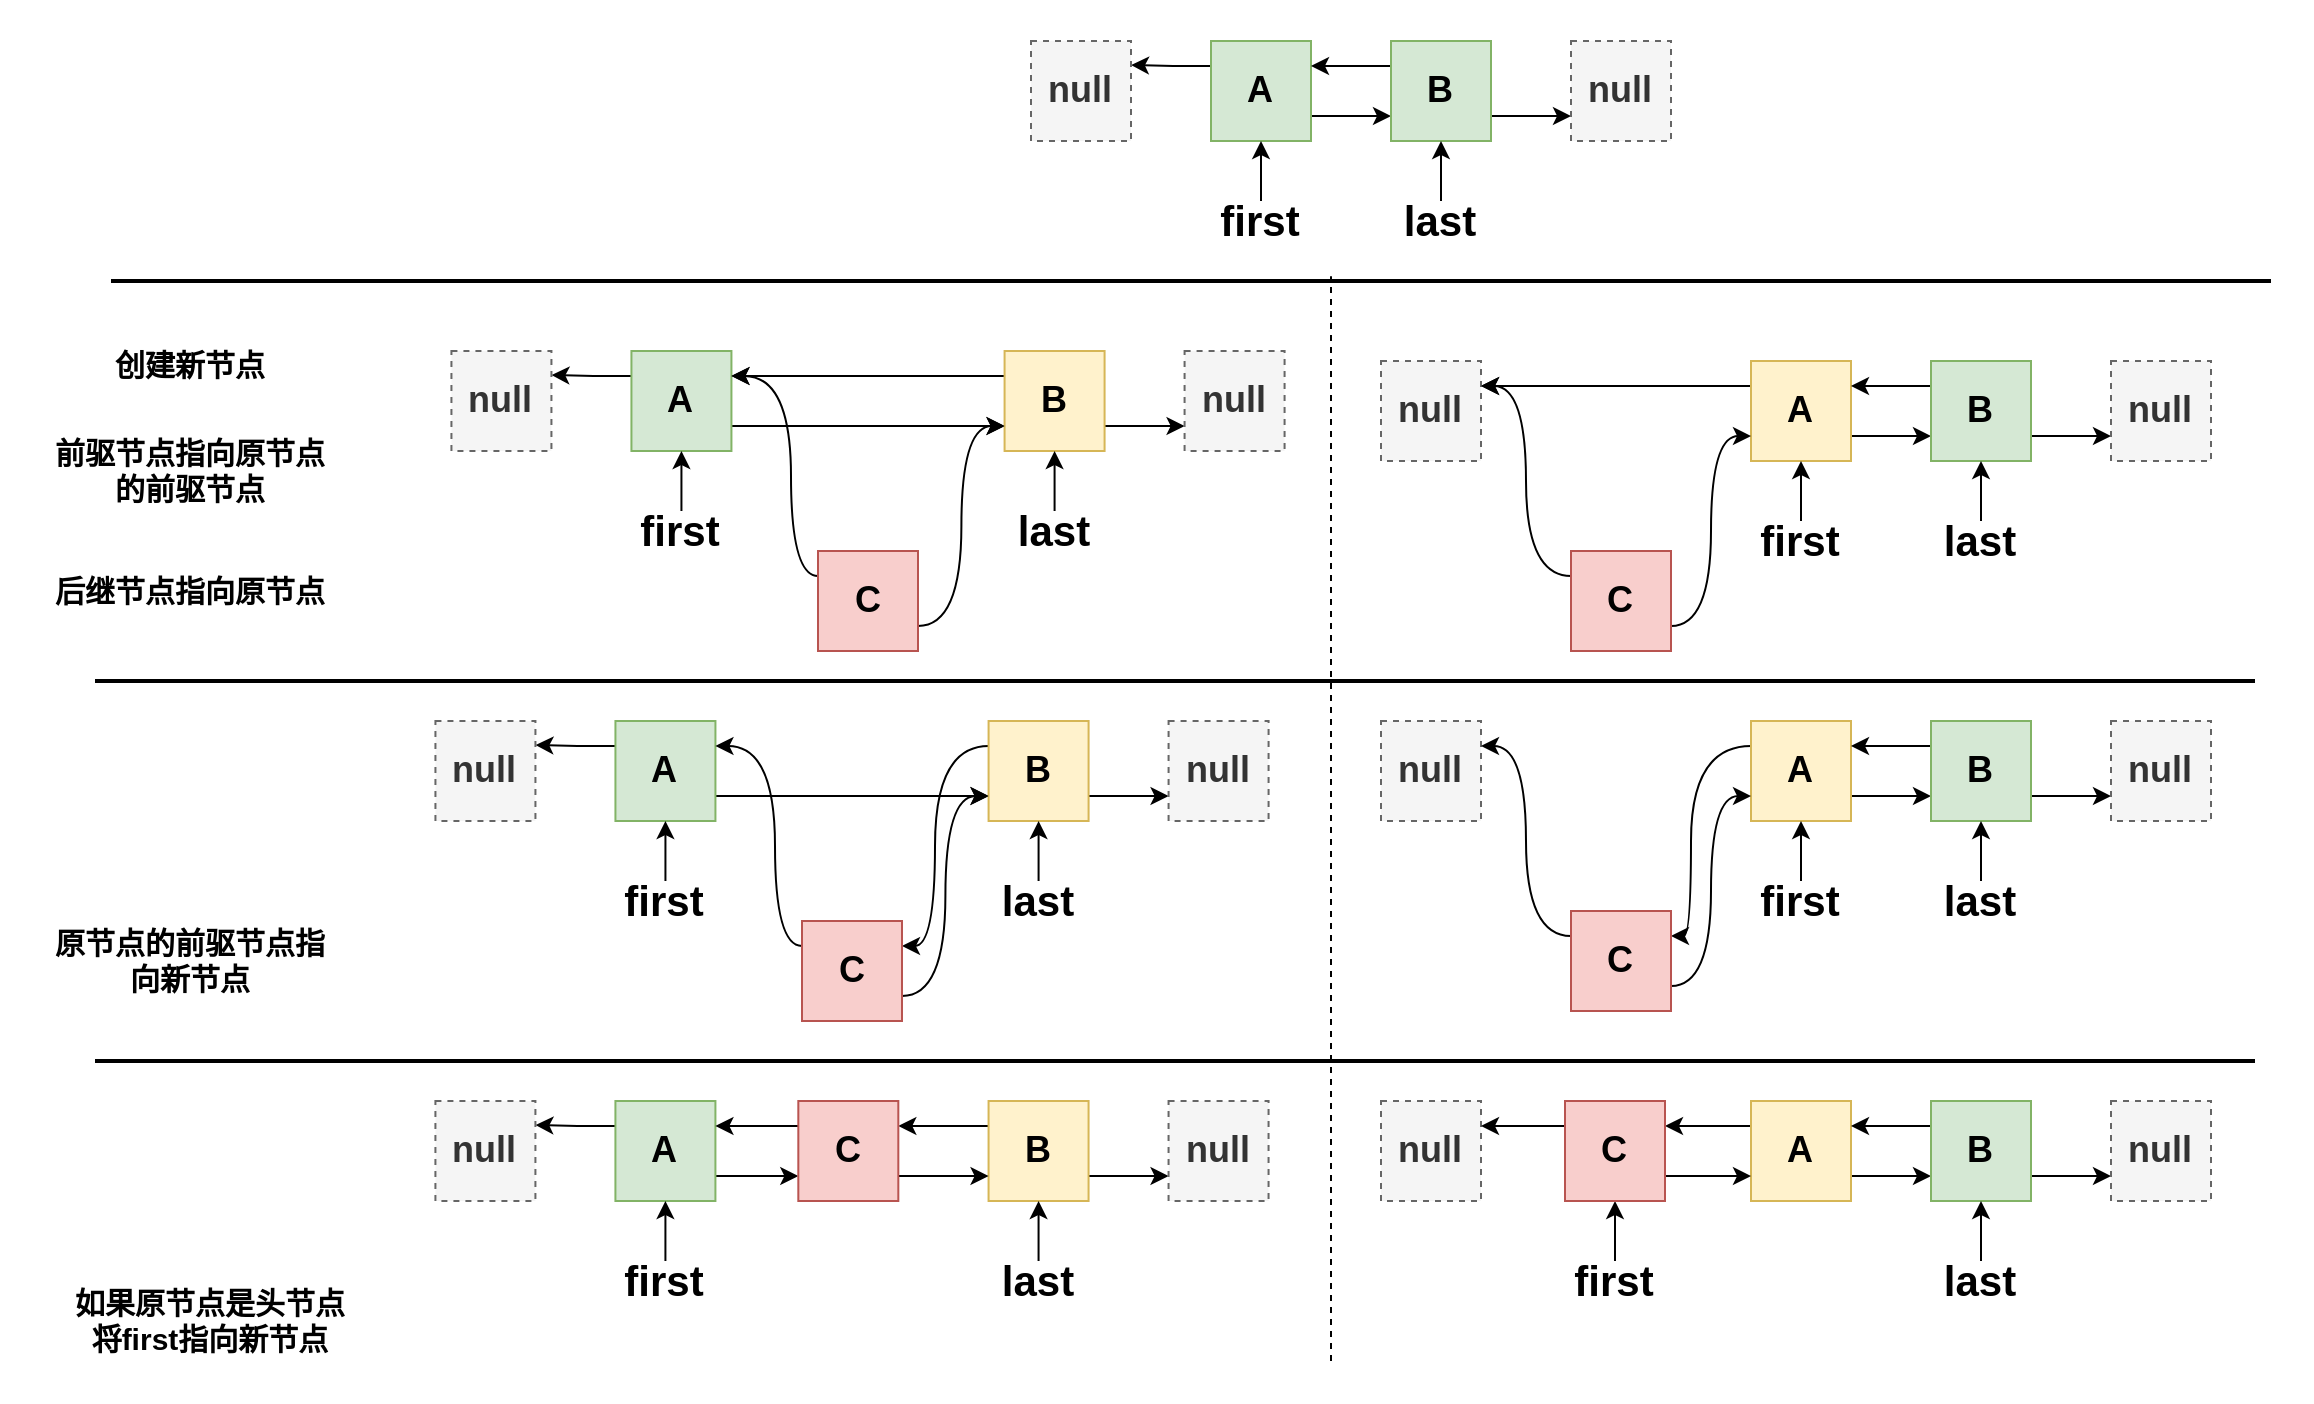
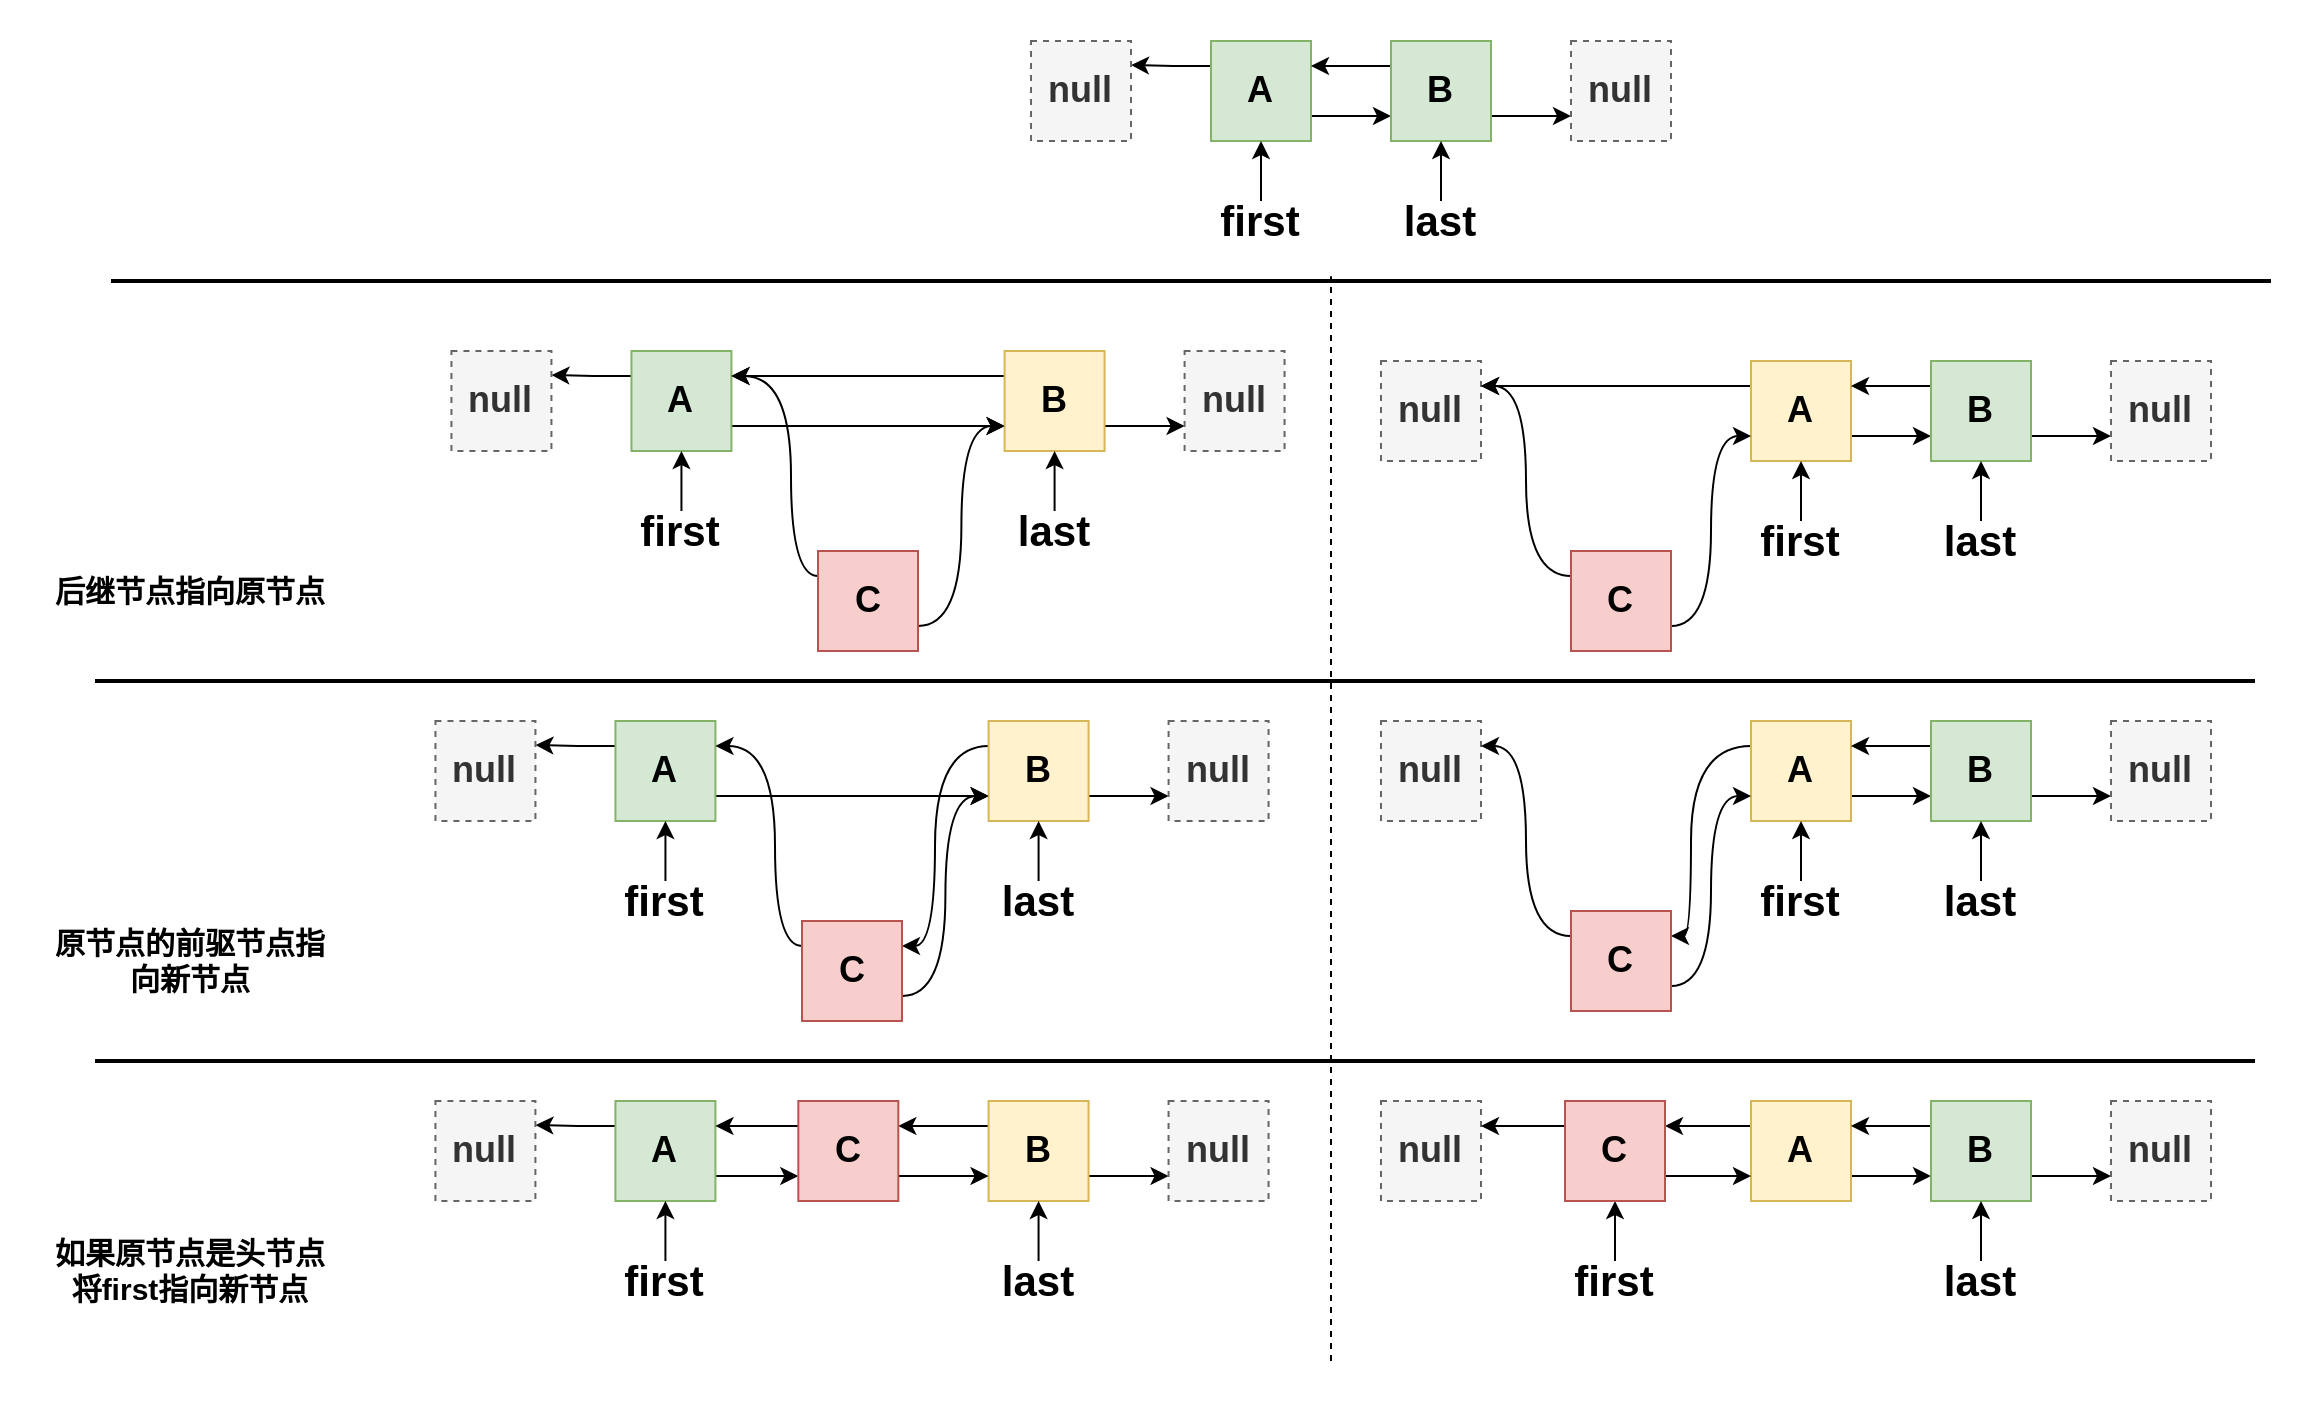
(191, 365) -> none
(191, 471) -> none
(211, 1321) -> (191, 1271)
